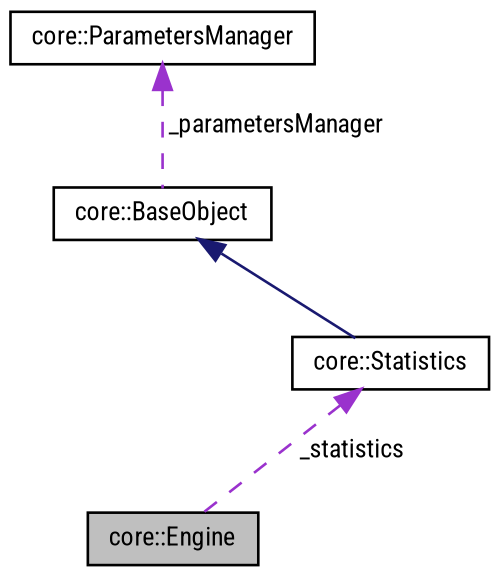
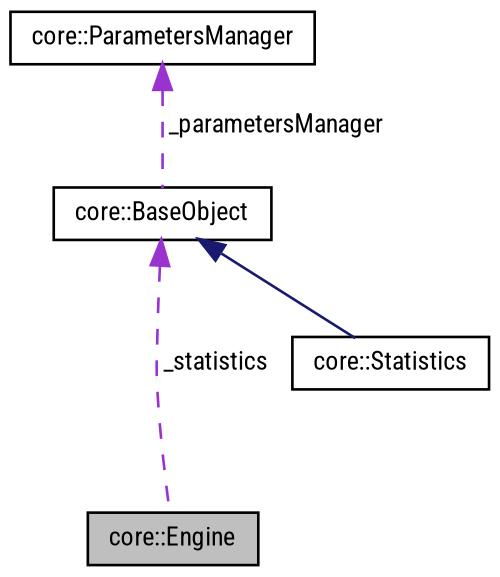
(271, 459) -> (157, 390)
